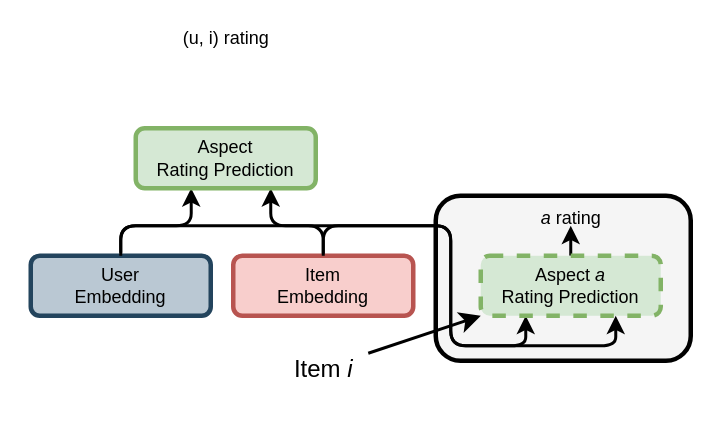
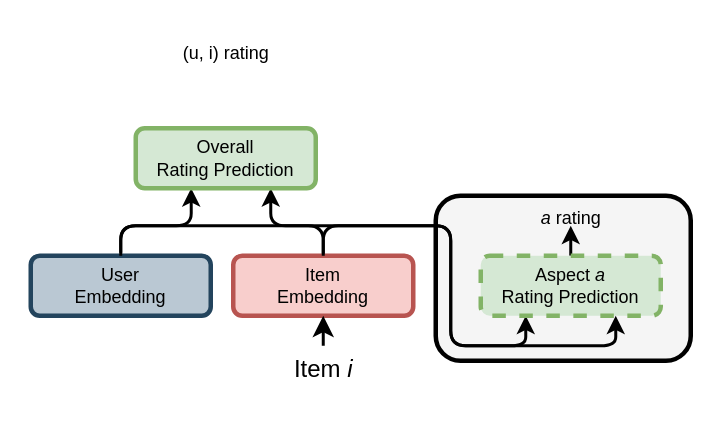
(226, 38) -> (226, 53)
(226, 158) -> (226, 158)
(418, 337) -> (323, 339)
